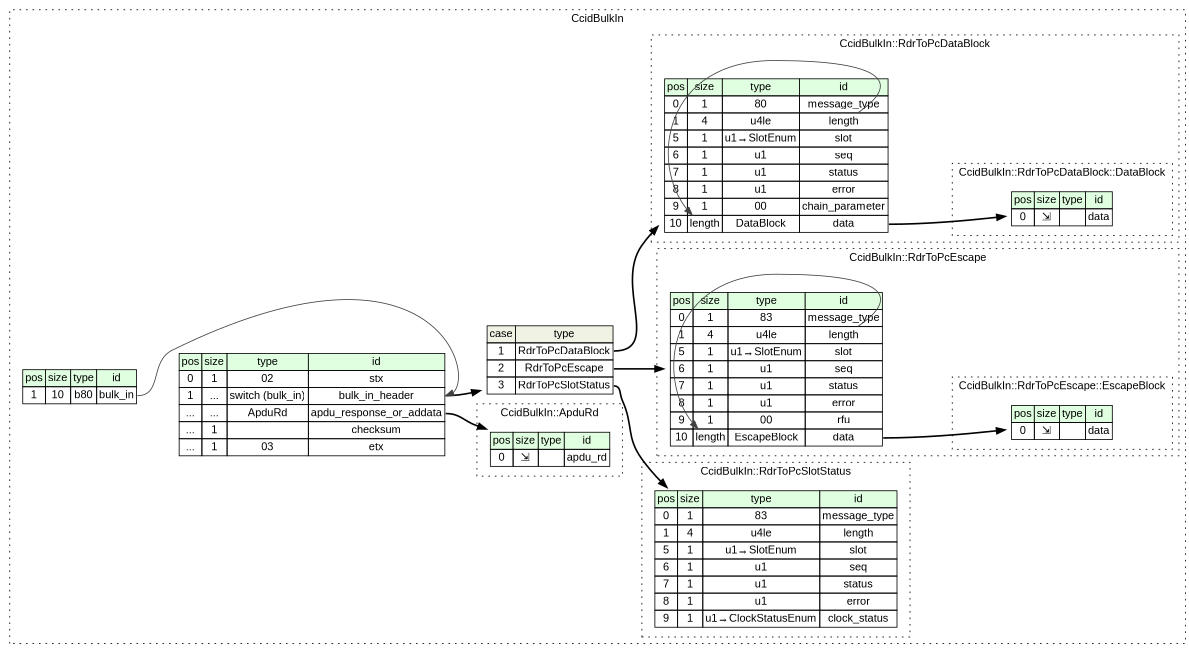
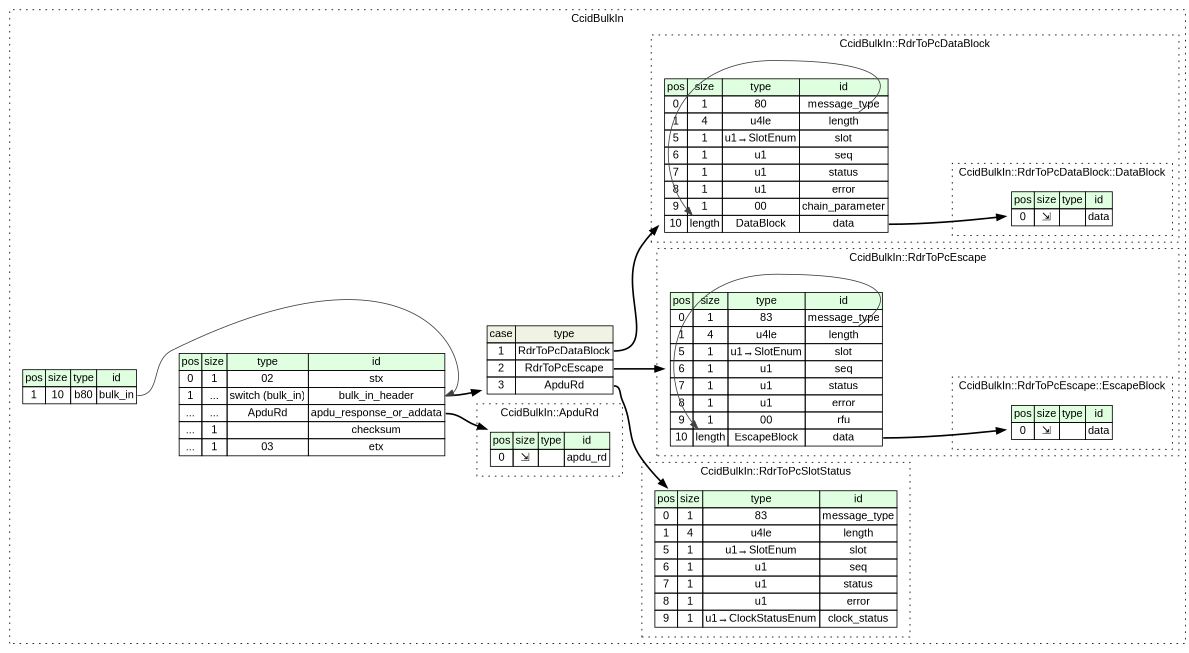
(564, 385) -> (564, 385)
